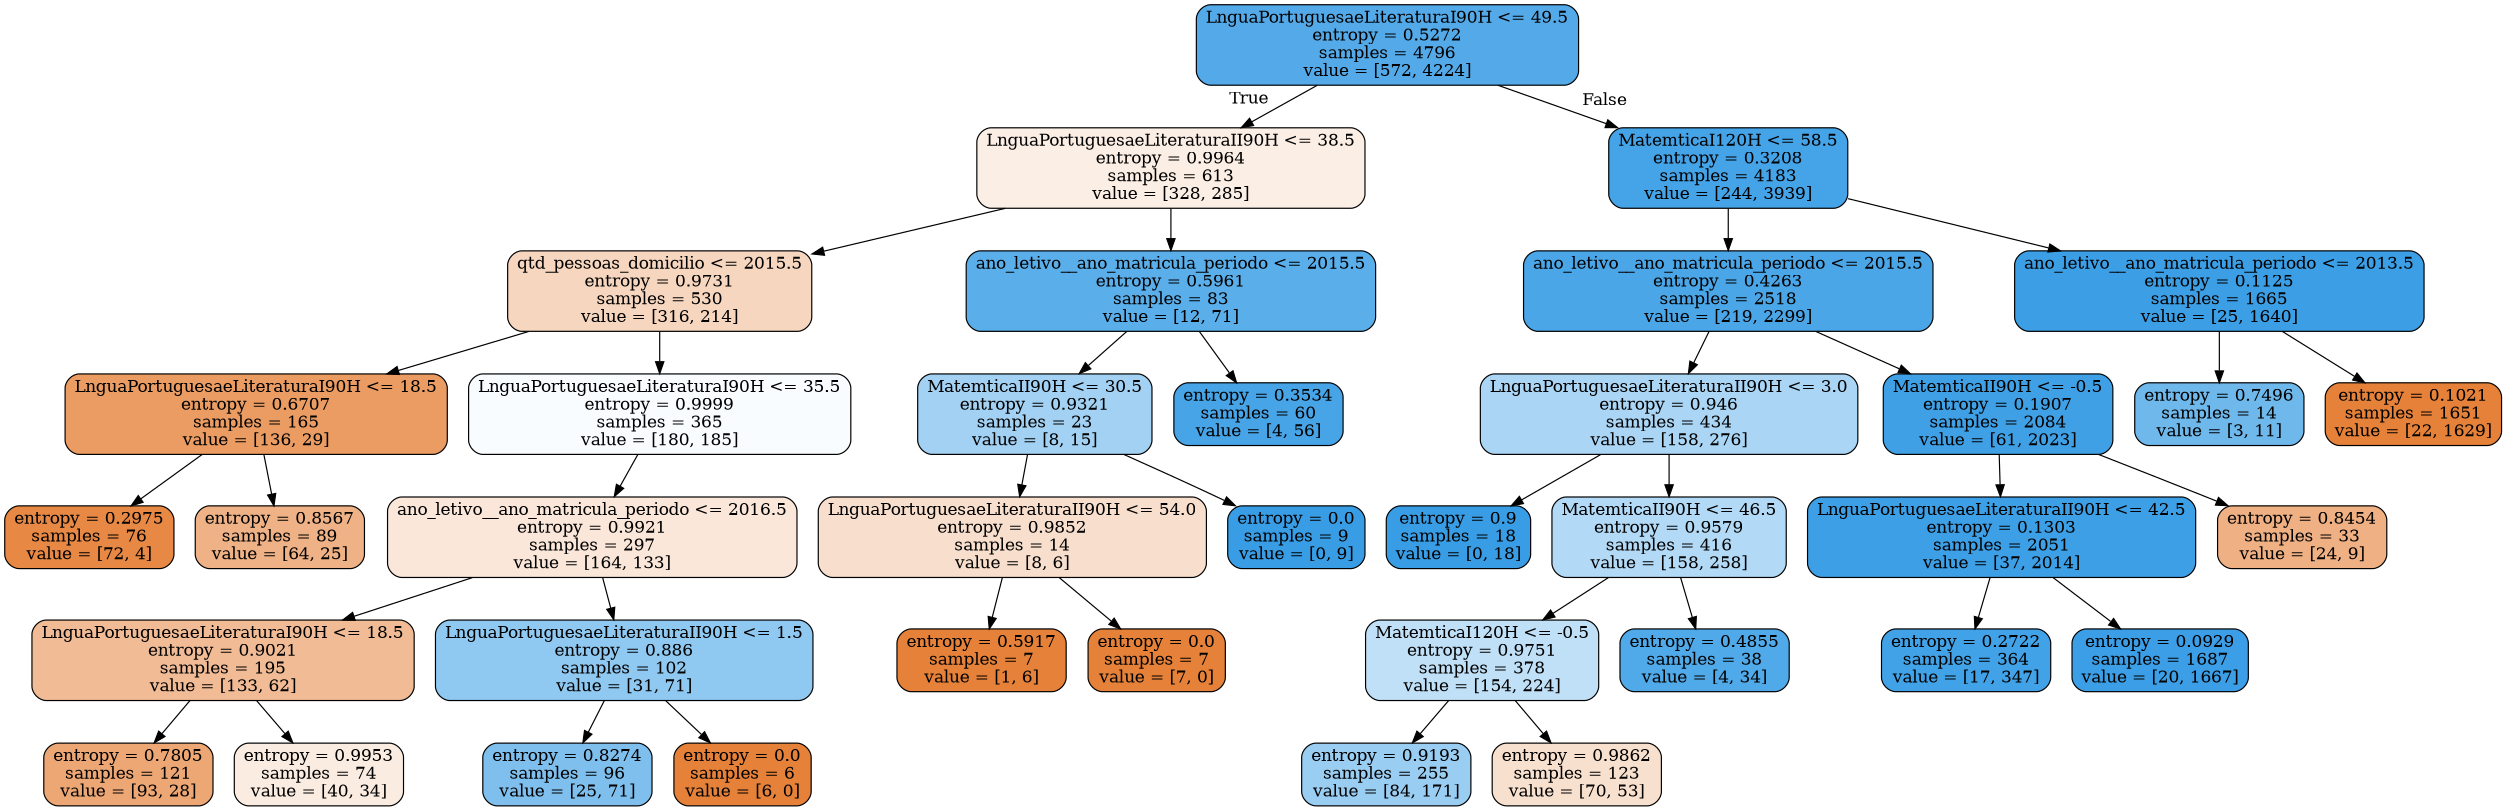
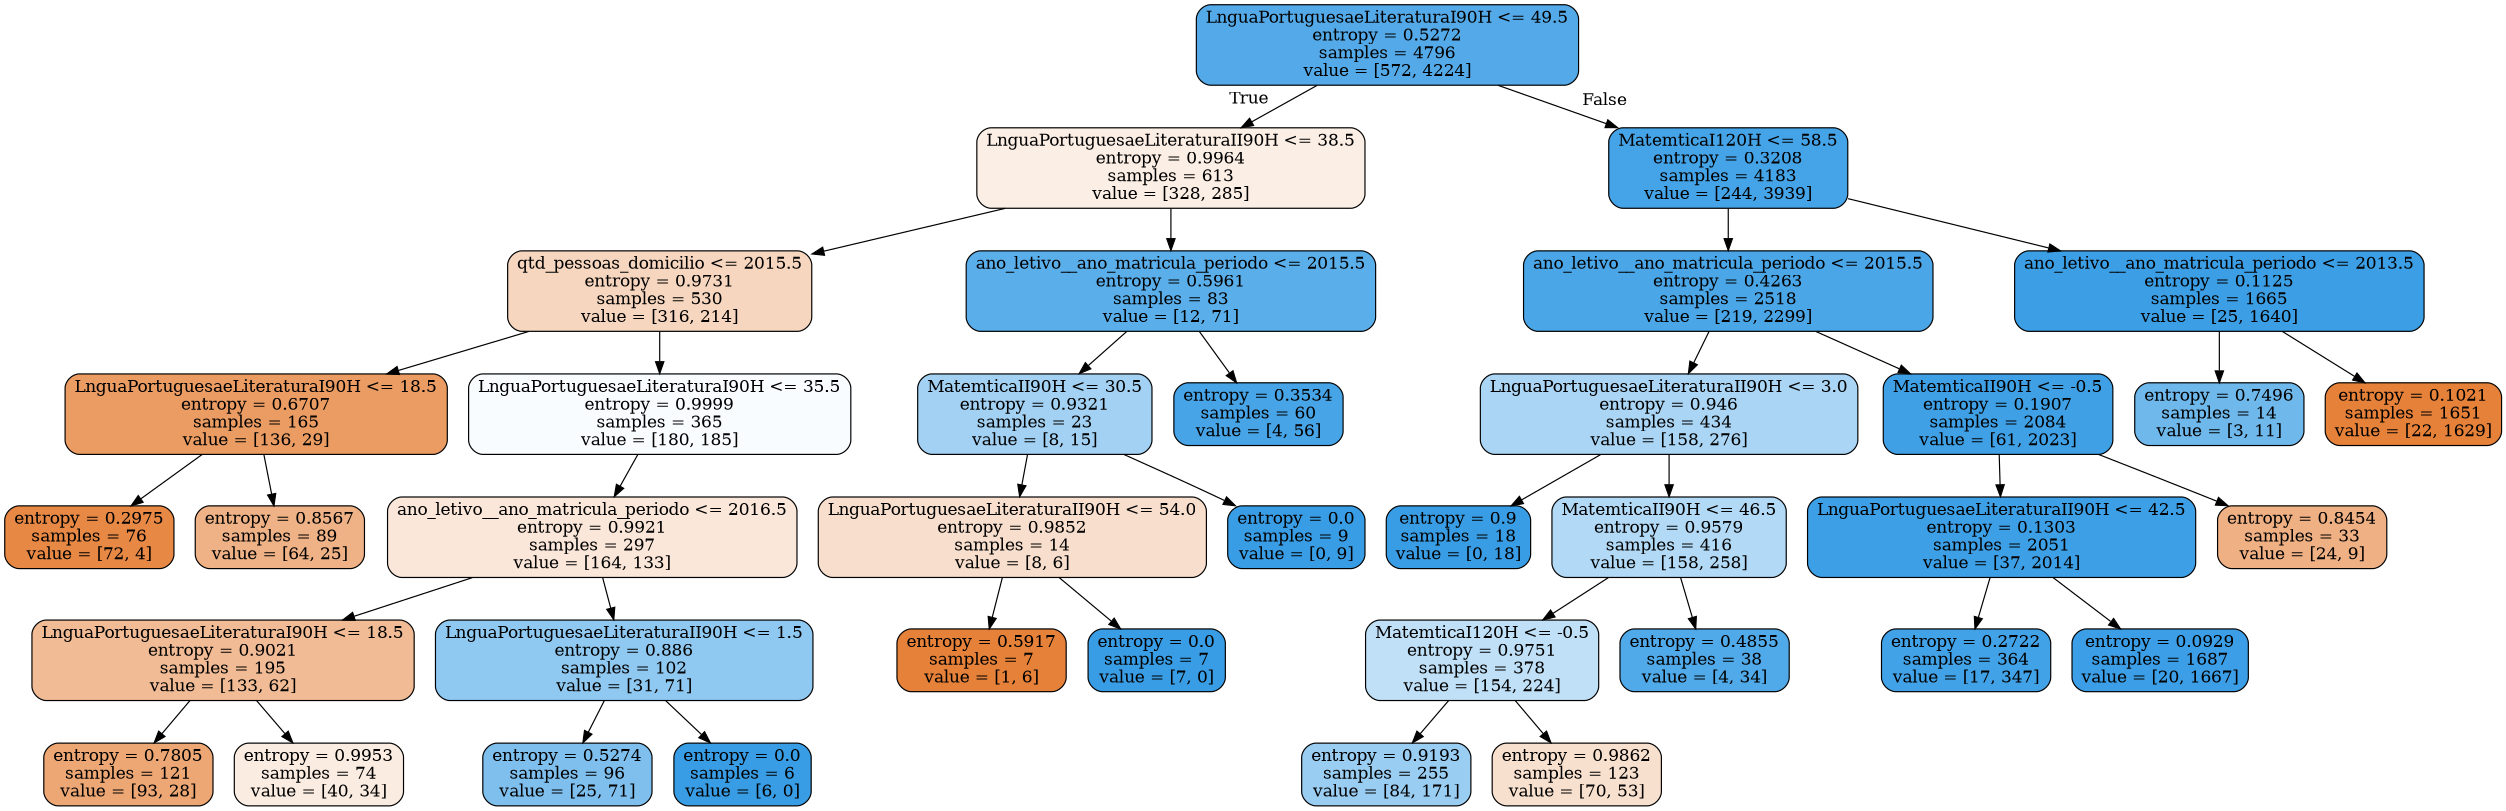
(1157, 660) -> (1157, 660)
(567, 774) -> (567, 774)
(743, 774) -> (743, 774)
